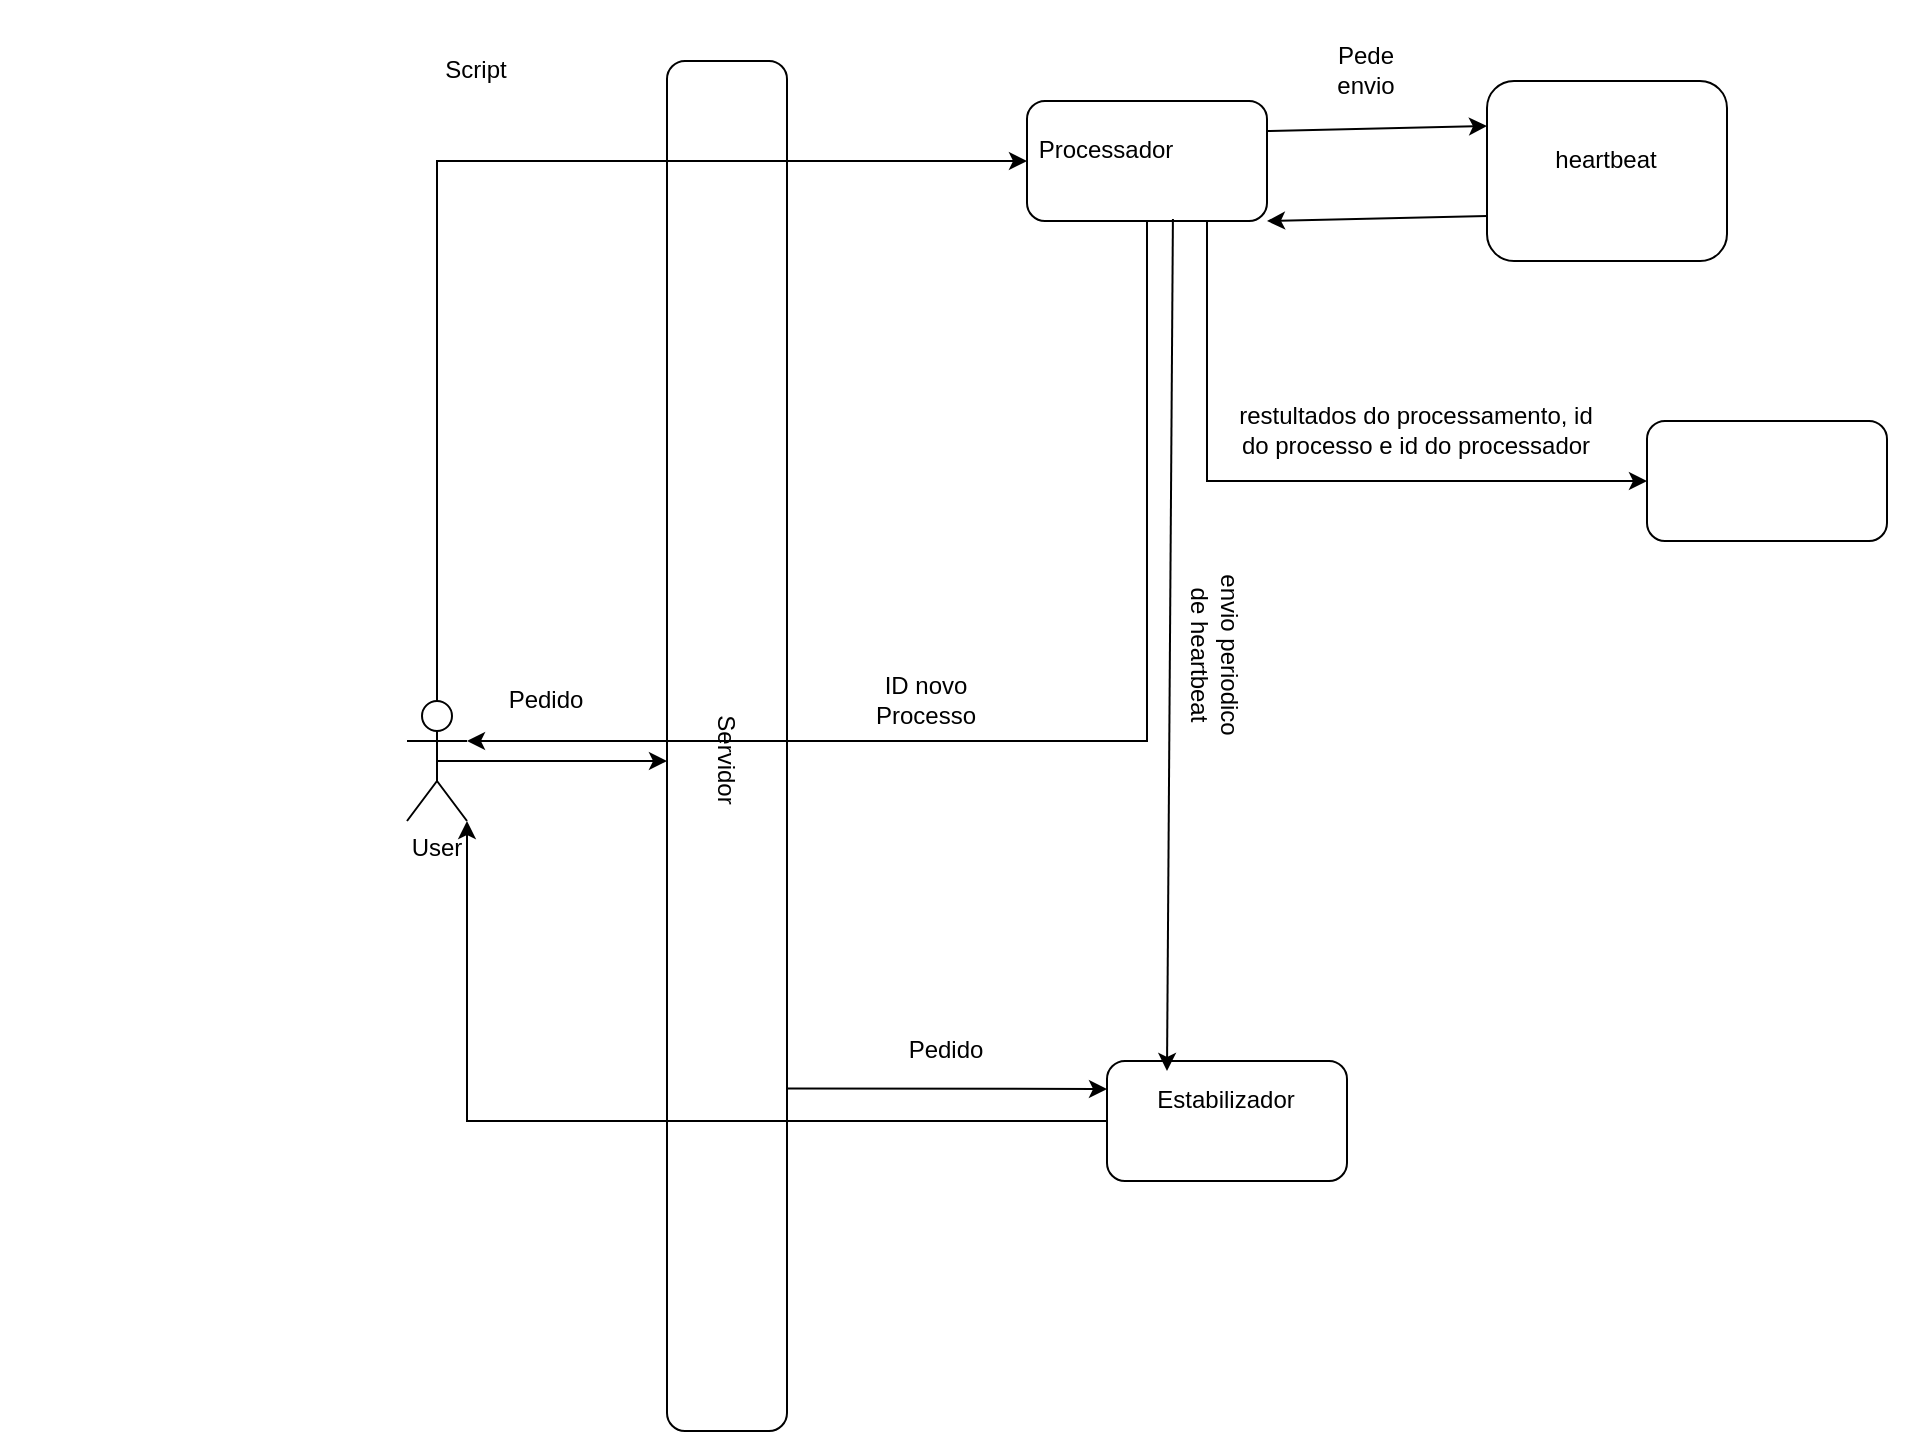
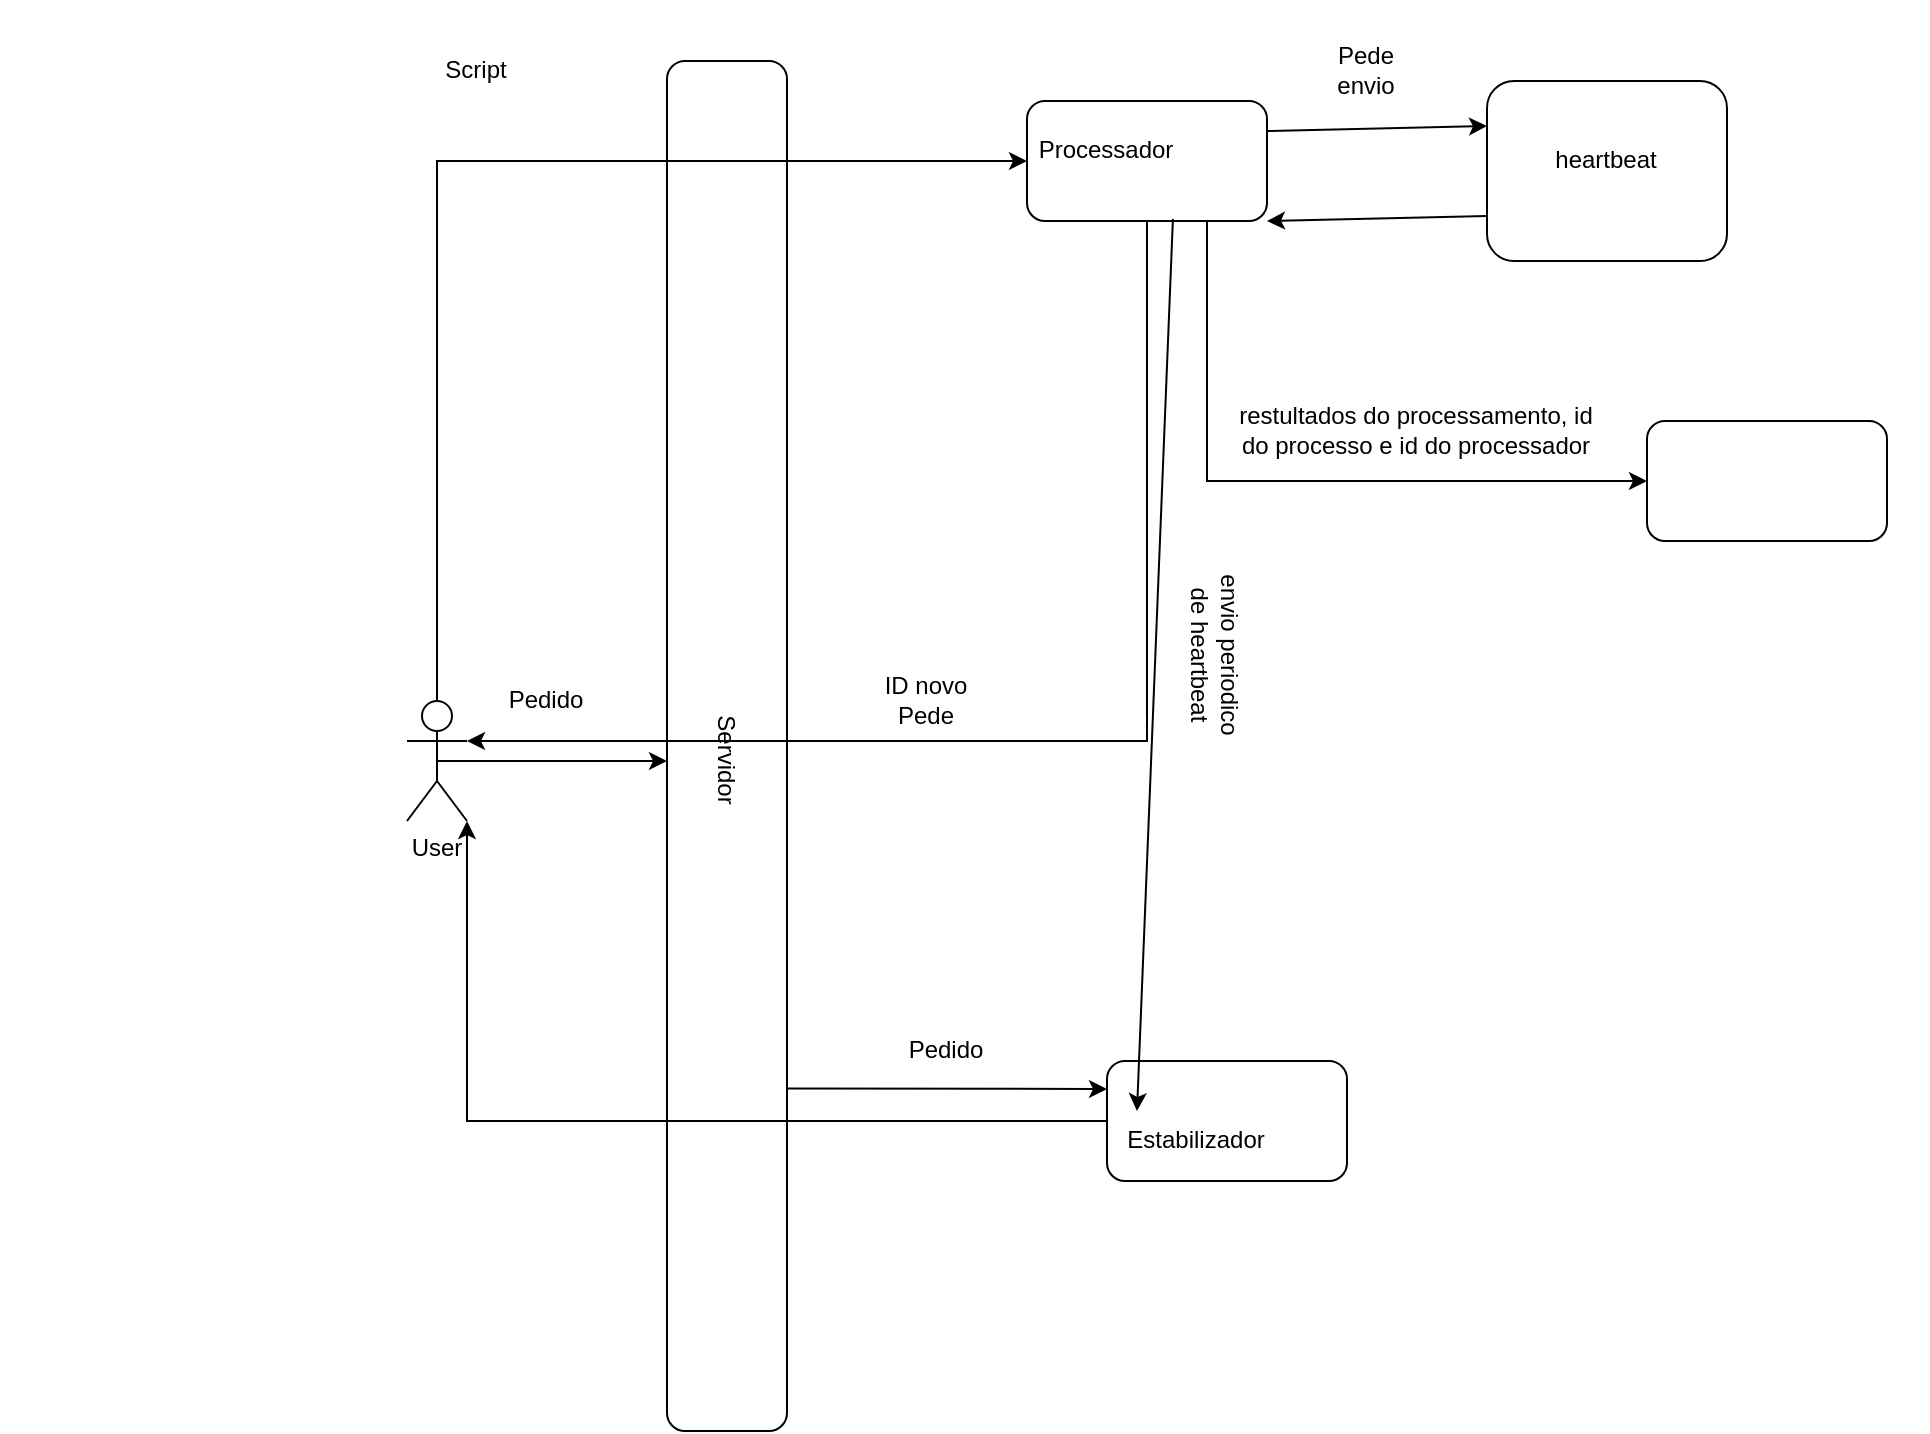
(927, 701) -> (927, 701)
(1227, 1101) -> (1197, 1141)
